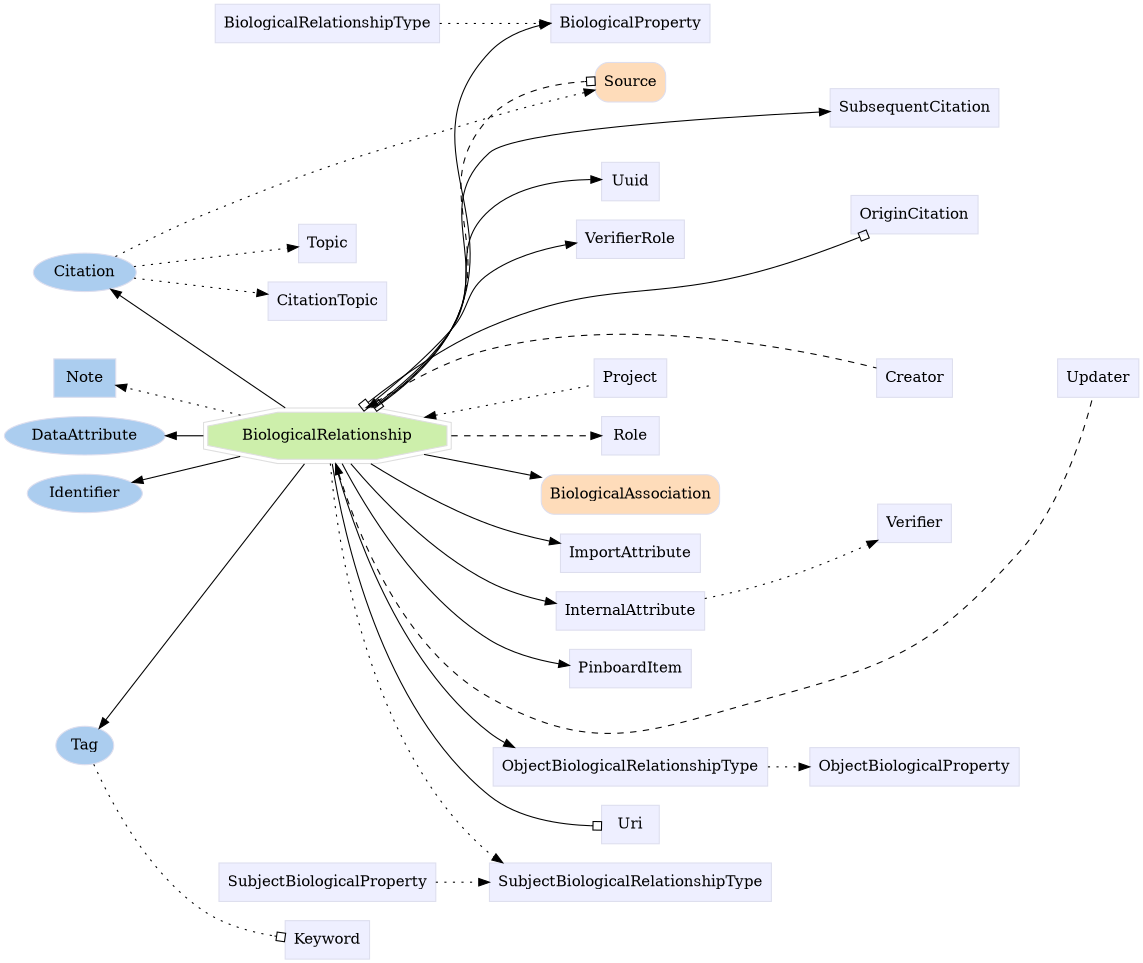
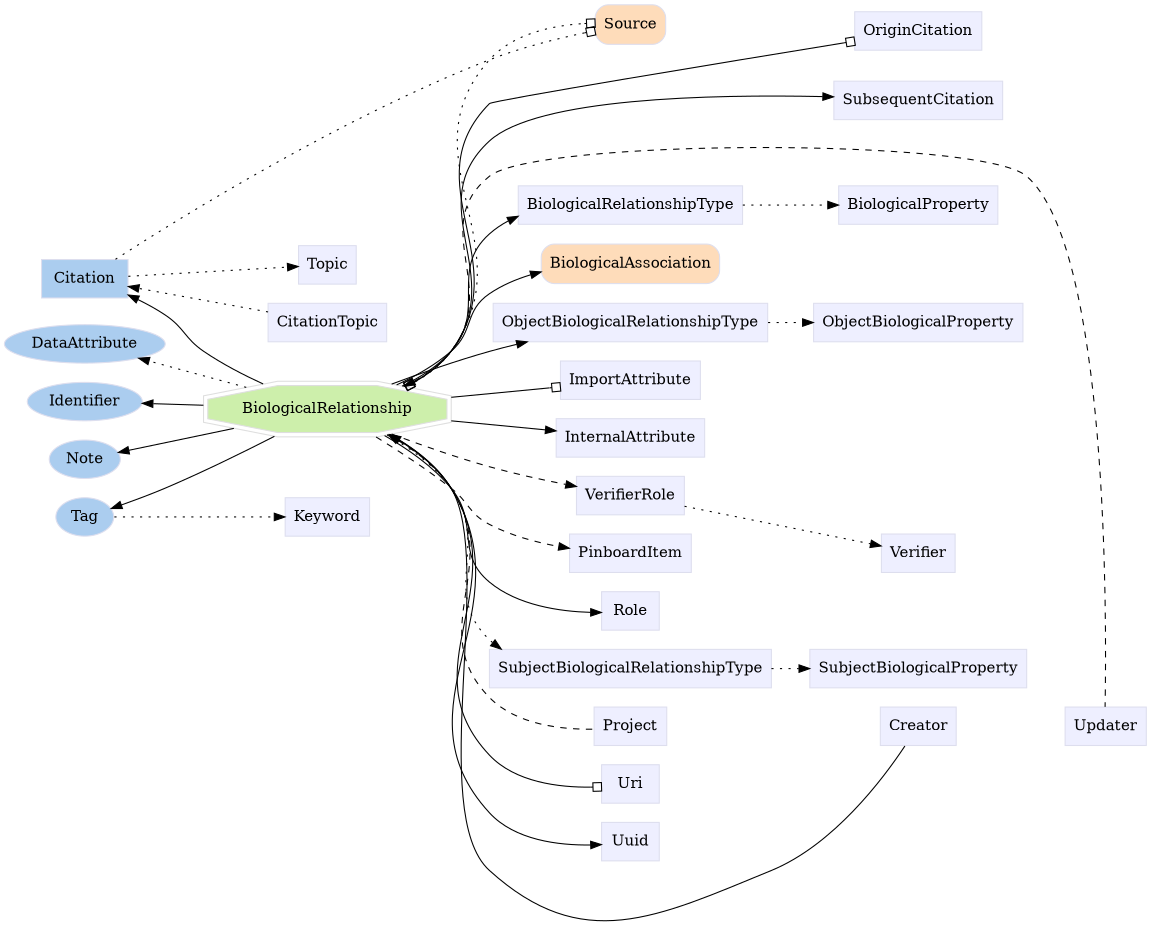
(467, 156) -> (458, 142)
(456, 157) -> (468, 311)
(345, 161) -> (342, 128)
(85, 272) -> (85, 279)
(195, 285) -> (204, 300)
(473, 291) -> (477, 463)
(621, 335) -> (500, 879)
(85, 378) -> (85, 459)
(515, 400) -> (472, 674)
(183, 401) -> (181, 439)
(190, 436) -> (198, 374)
(521, 436) -> (487, 579)
(457, 511) -> (500, 393)
(788, 577) -> (777, 525)
(429, 589) -> (470, 509)
(163, 874) -> (194, 517)
(457, 882) -> (785, 669)
